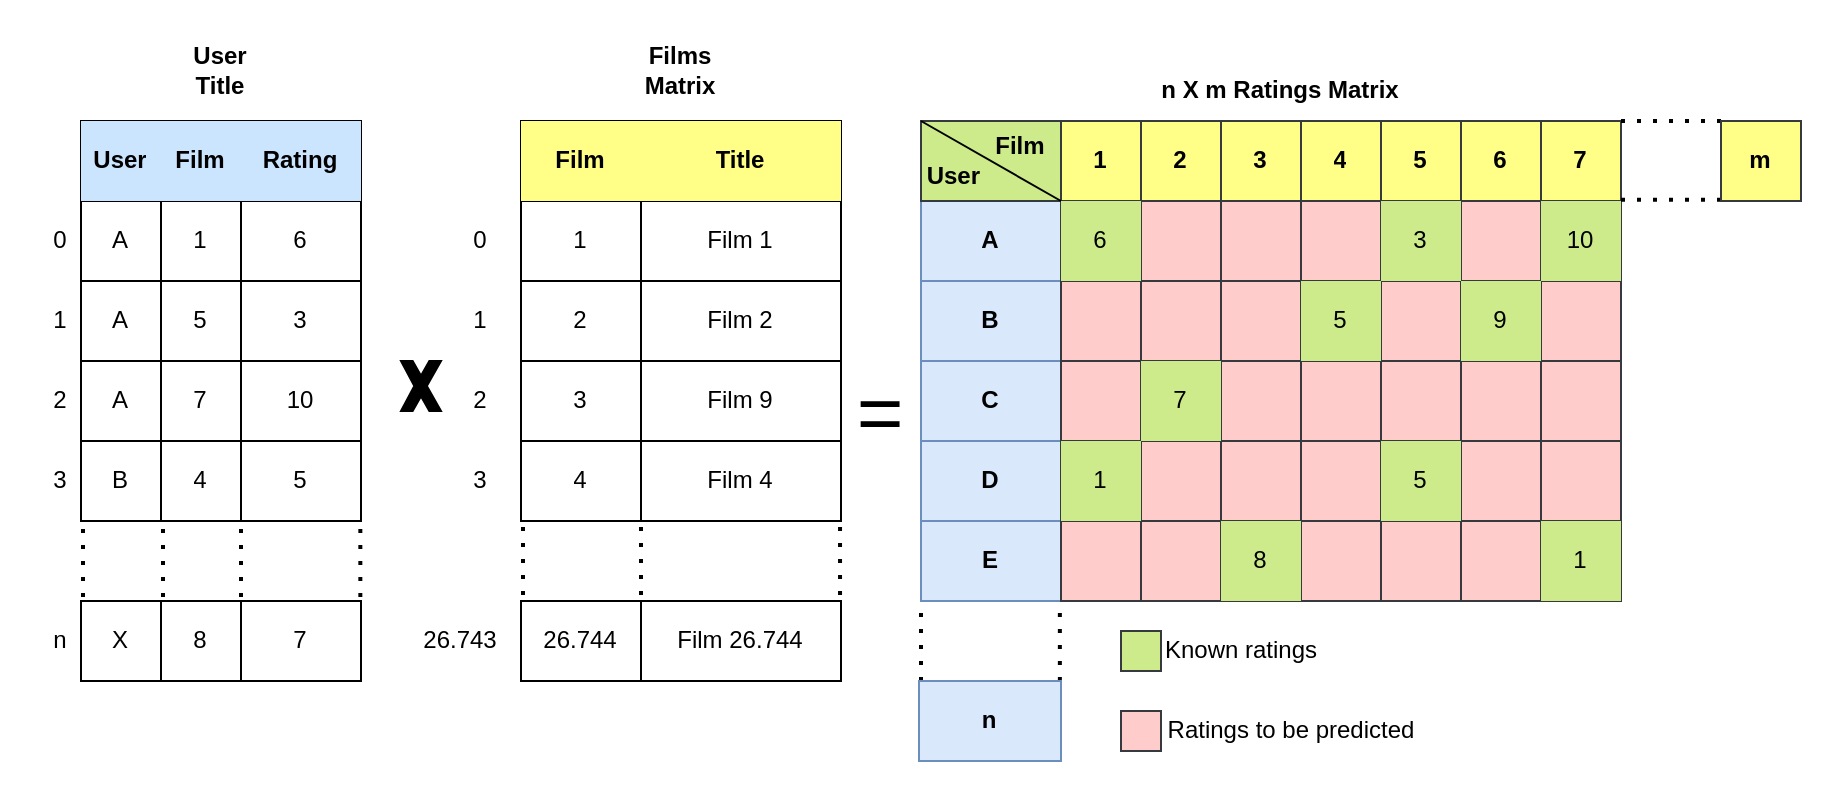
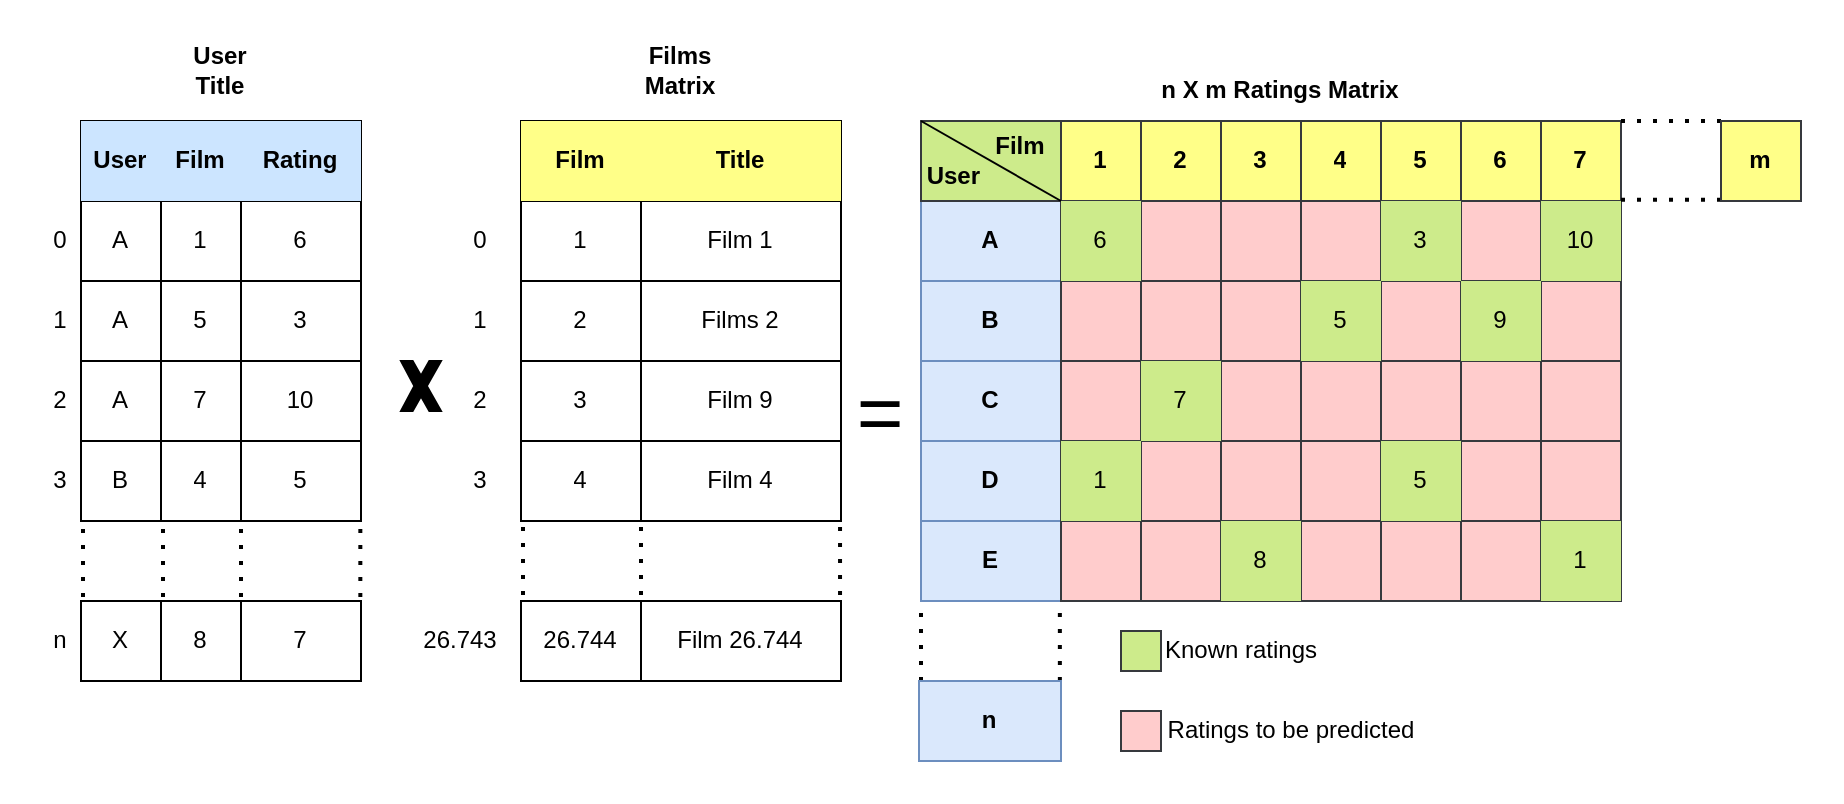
(741, 321) -> (741, 321)
